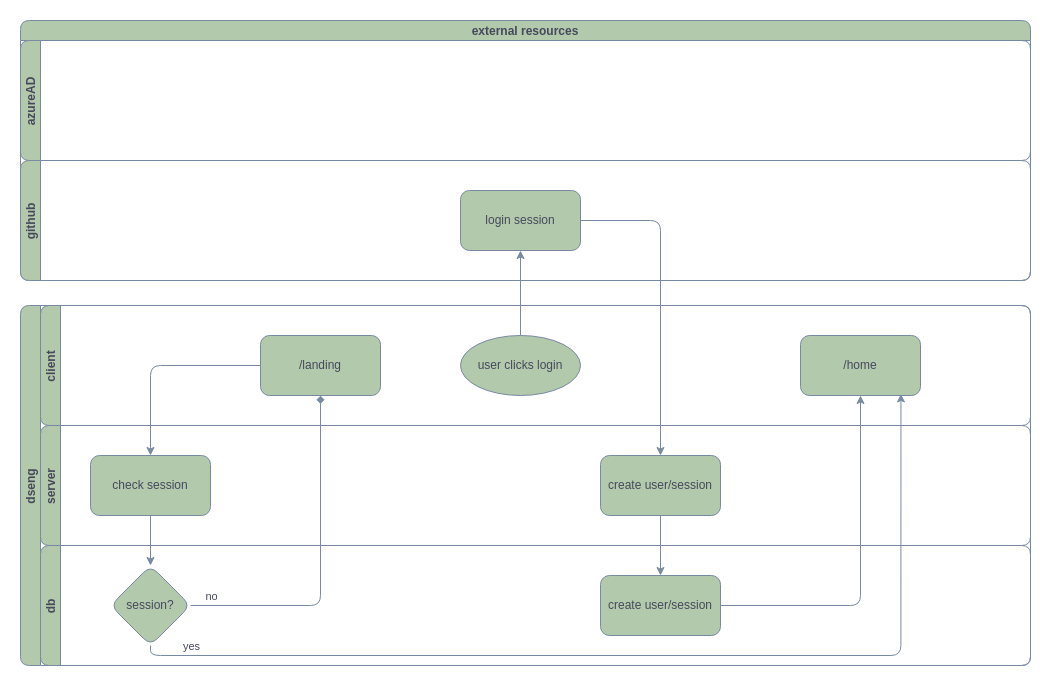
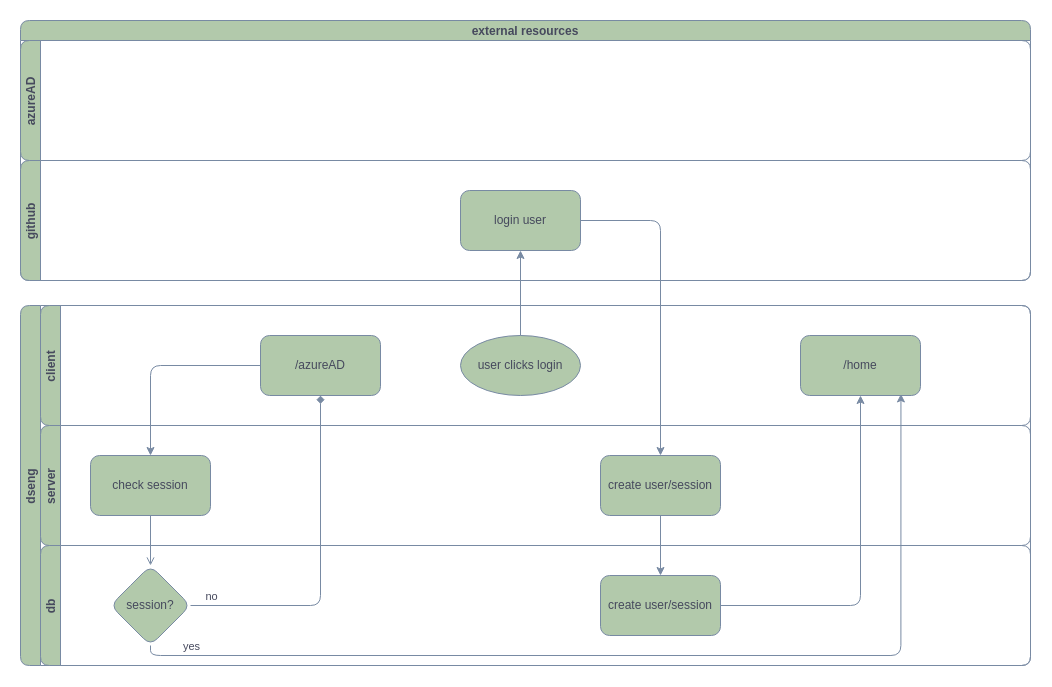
(521, 221) -> (521, 221)
(321, 366) -> (321, 366)
(151, 557) -> (151, 559)
